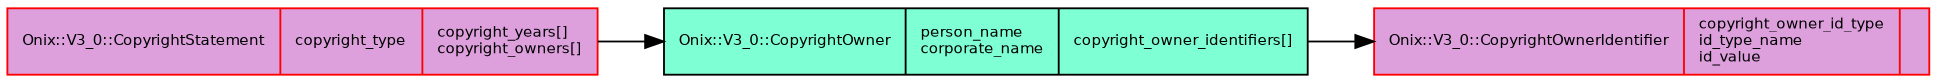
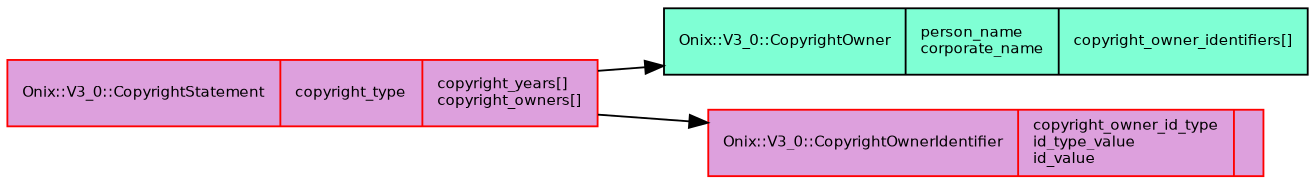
(1751, 41) -> (1085, 142)
(1332, 42) -> (644, 118)
